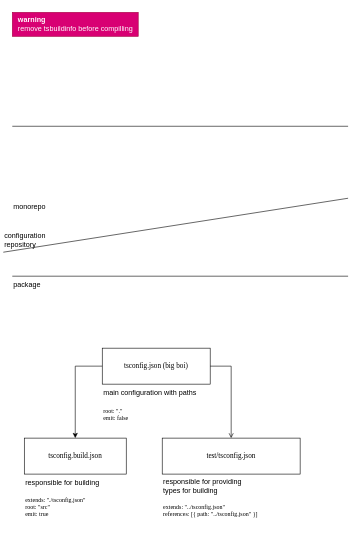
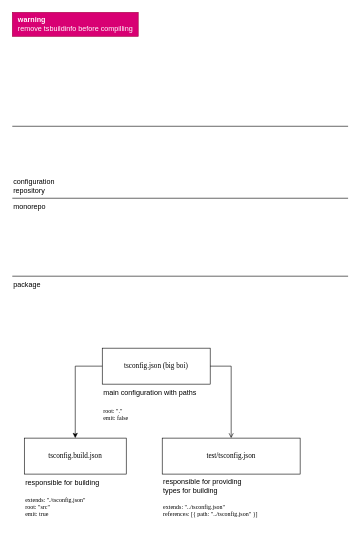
(30, 240) -> (39, 186)
